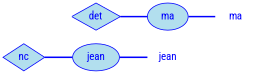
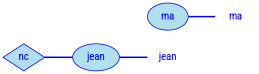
(96, 17) -> none
